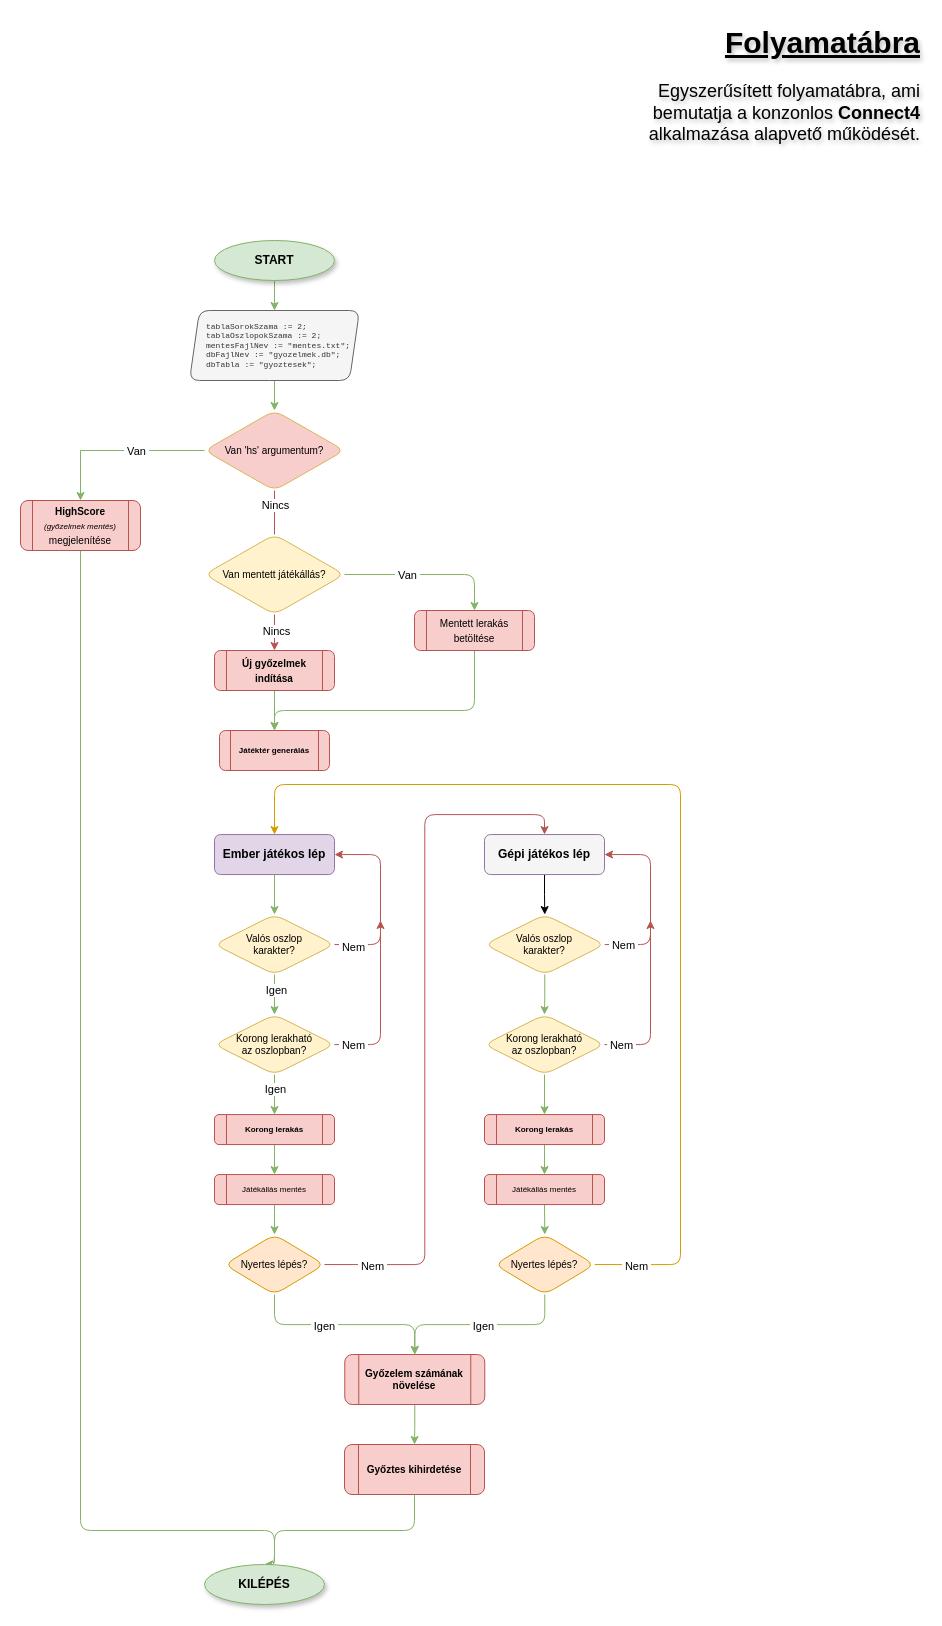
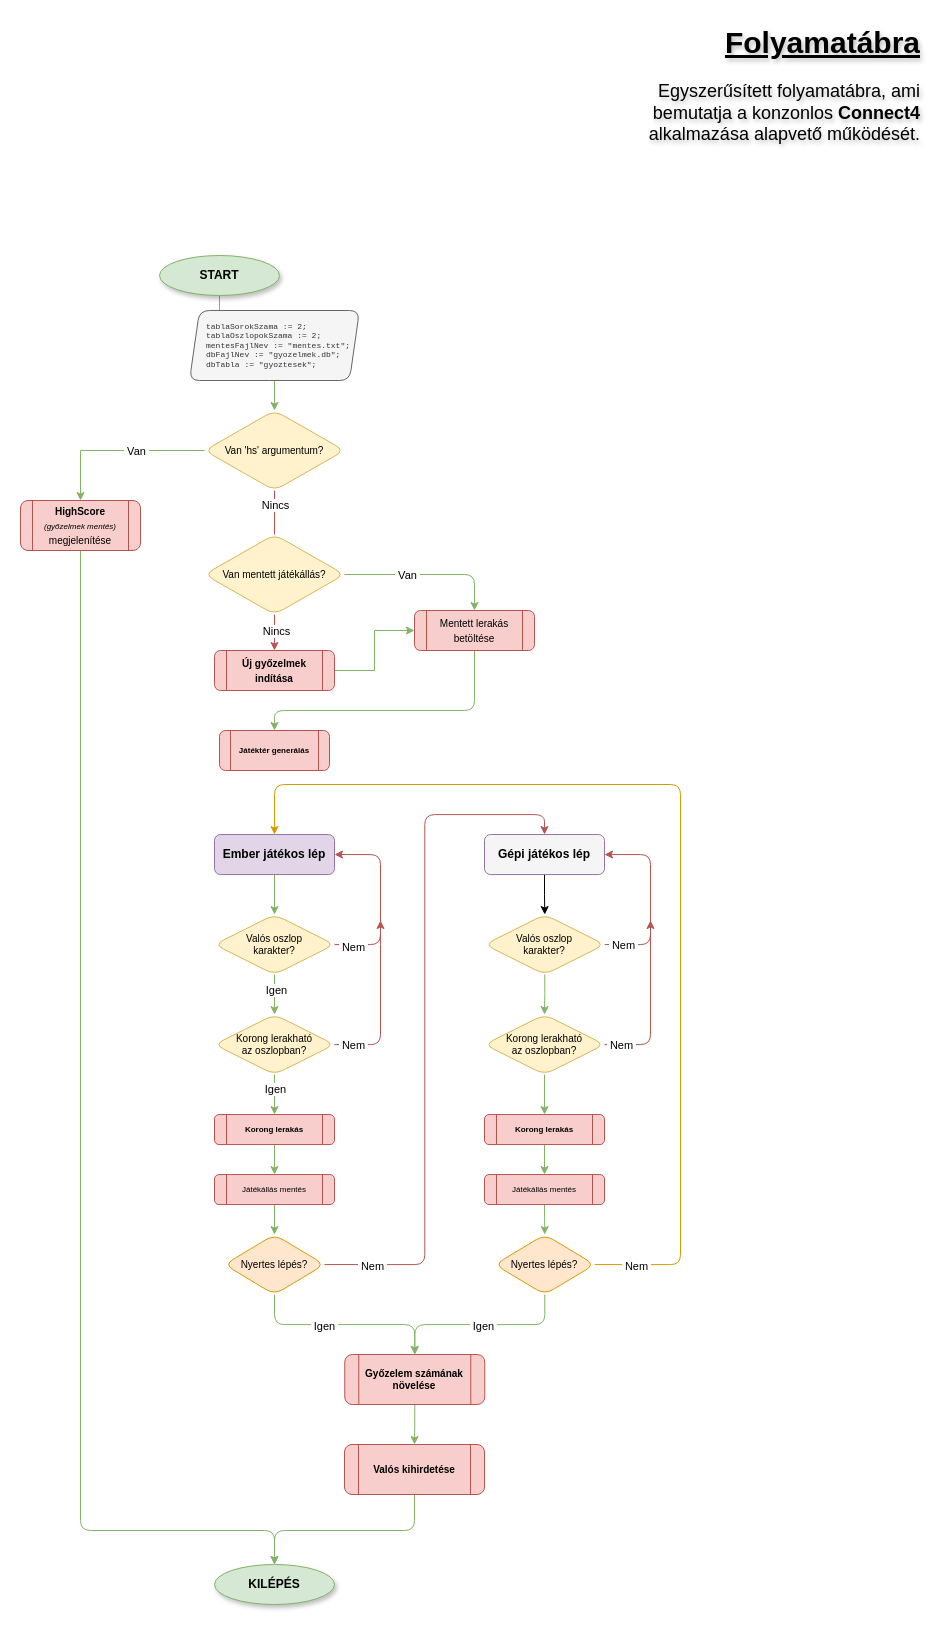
(275, 261) -> (220, 276)
(275, 451) -> (275, 451)
(275, 701) -> (375, 655)
(415, 1470) -> (415, 1470)
(265, 1585) -> (275, 1585)
